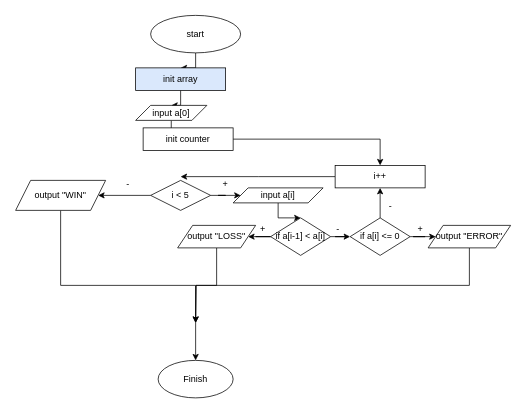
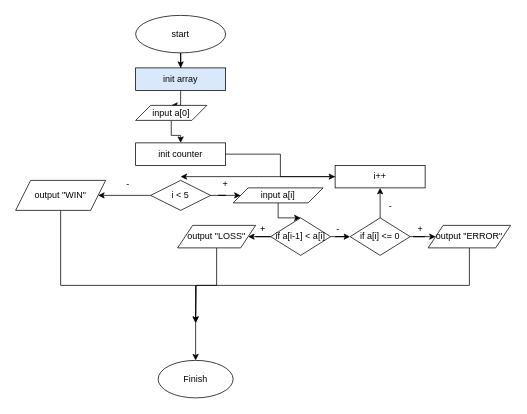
(195, 34) -> (180, 34)
(188, 139) -> (180, 154)
